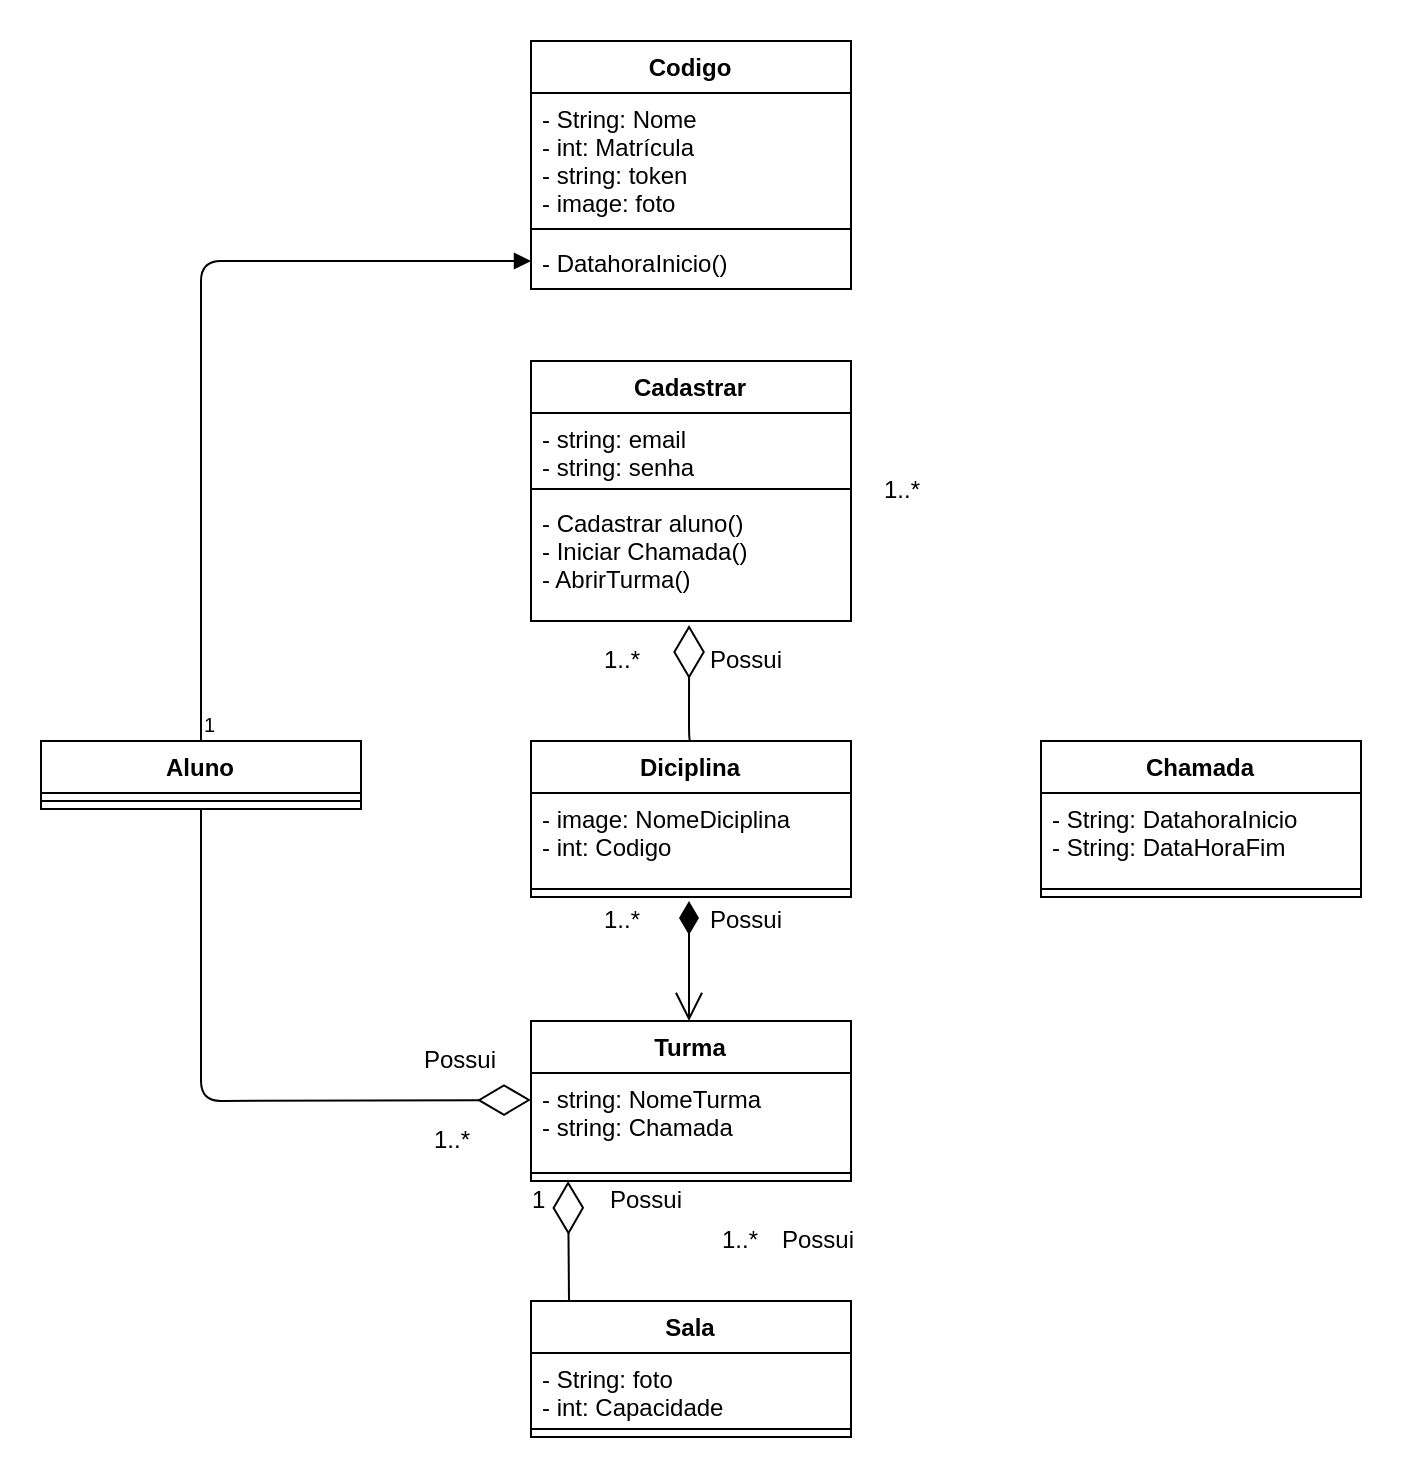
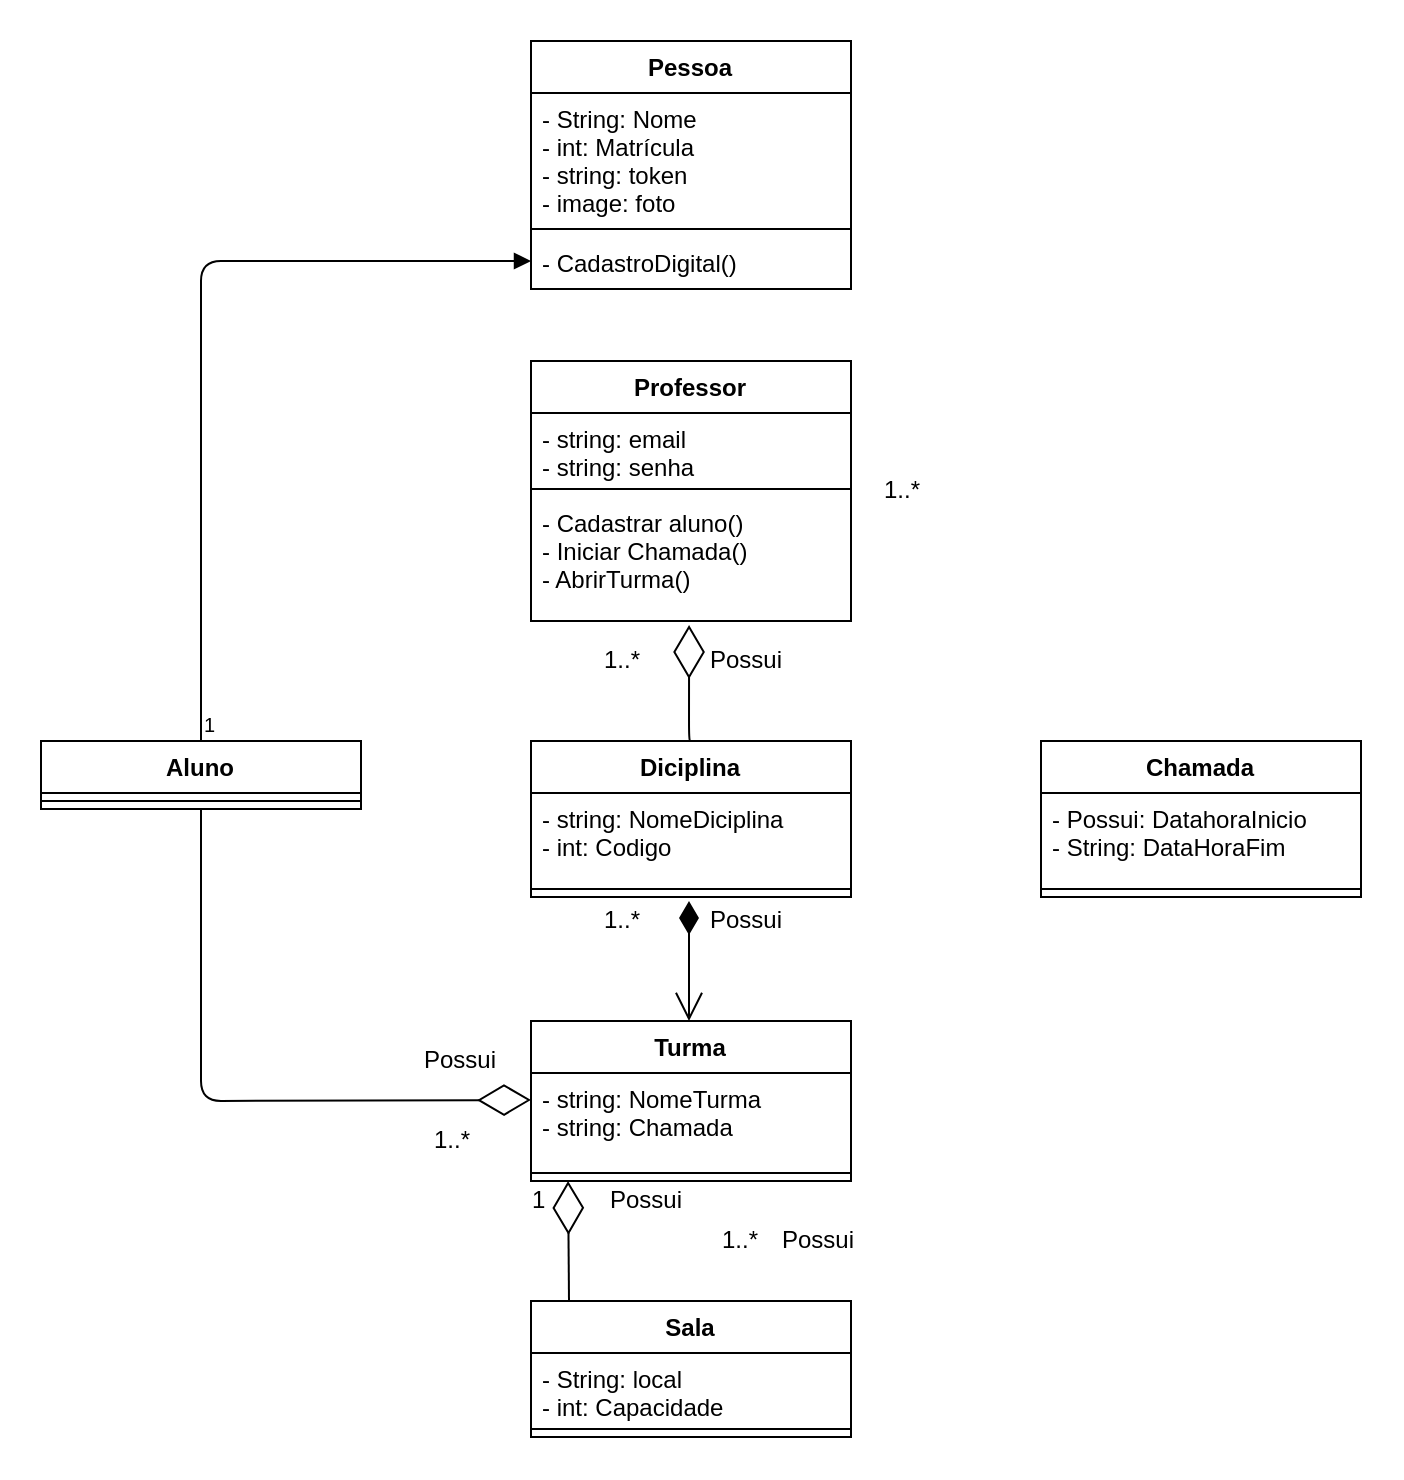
(690, 68) -> (690, 68)
(654, 264) -> (657, 264)
(690, 388) -> (690, 388)
(665, 820) -> (672, 820)
(1195, 820) -> (1195, 820)
(624, 1380) -> (624, 1380)
